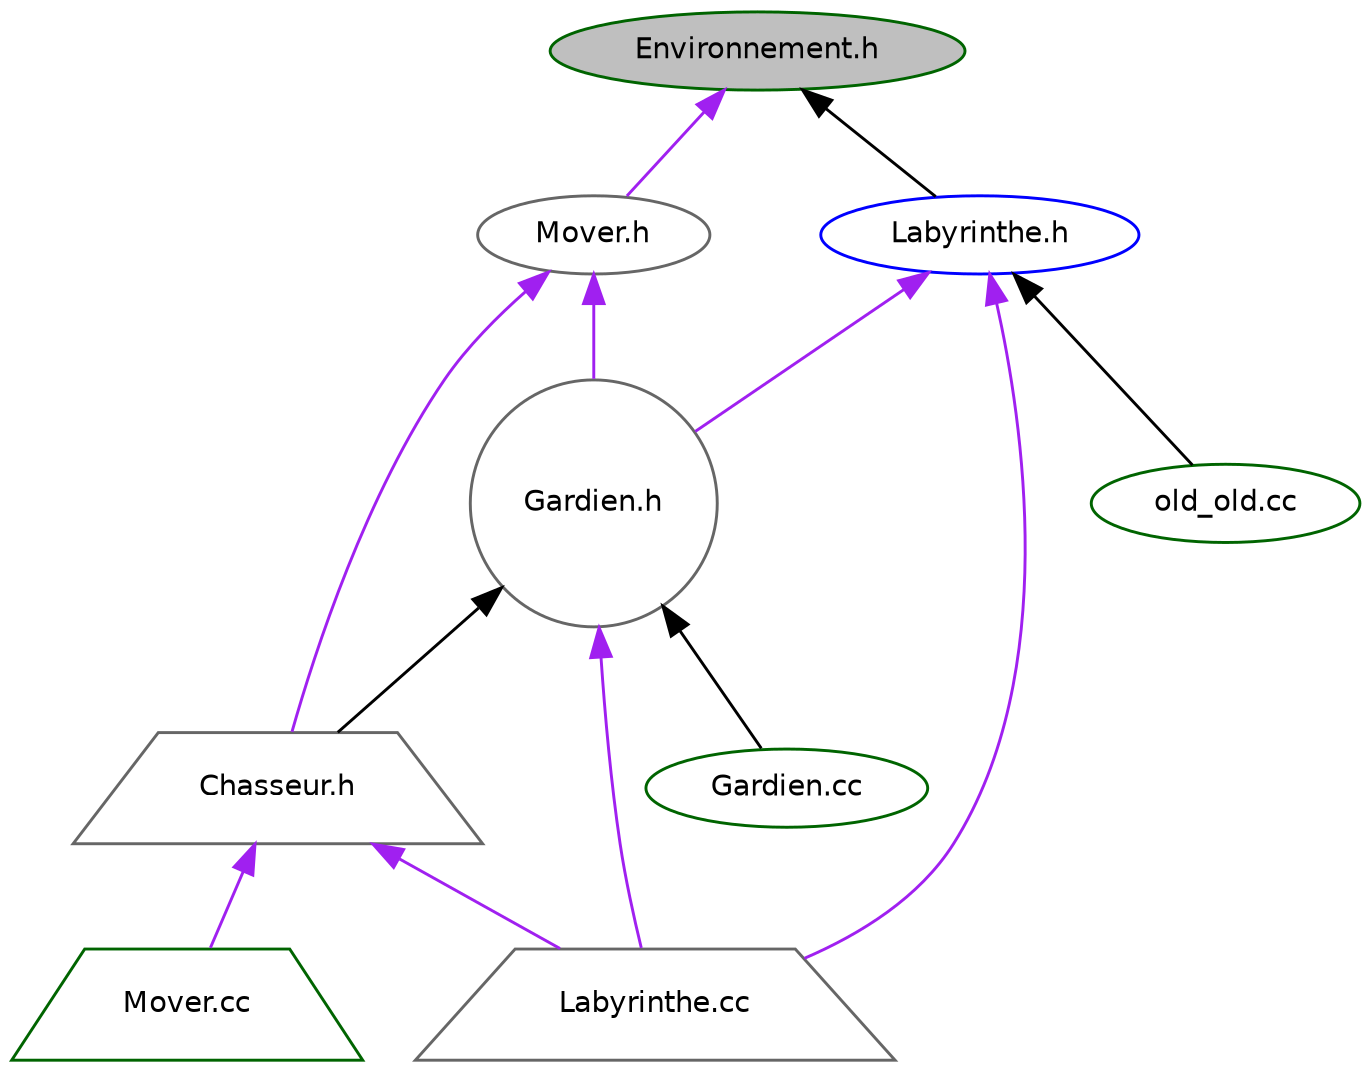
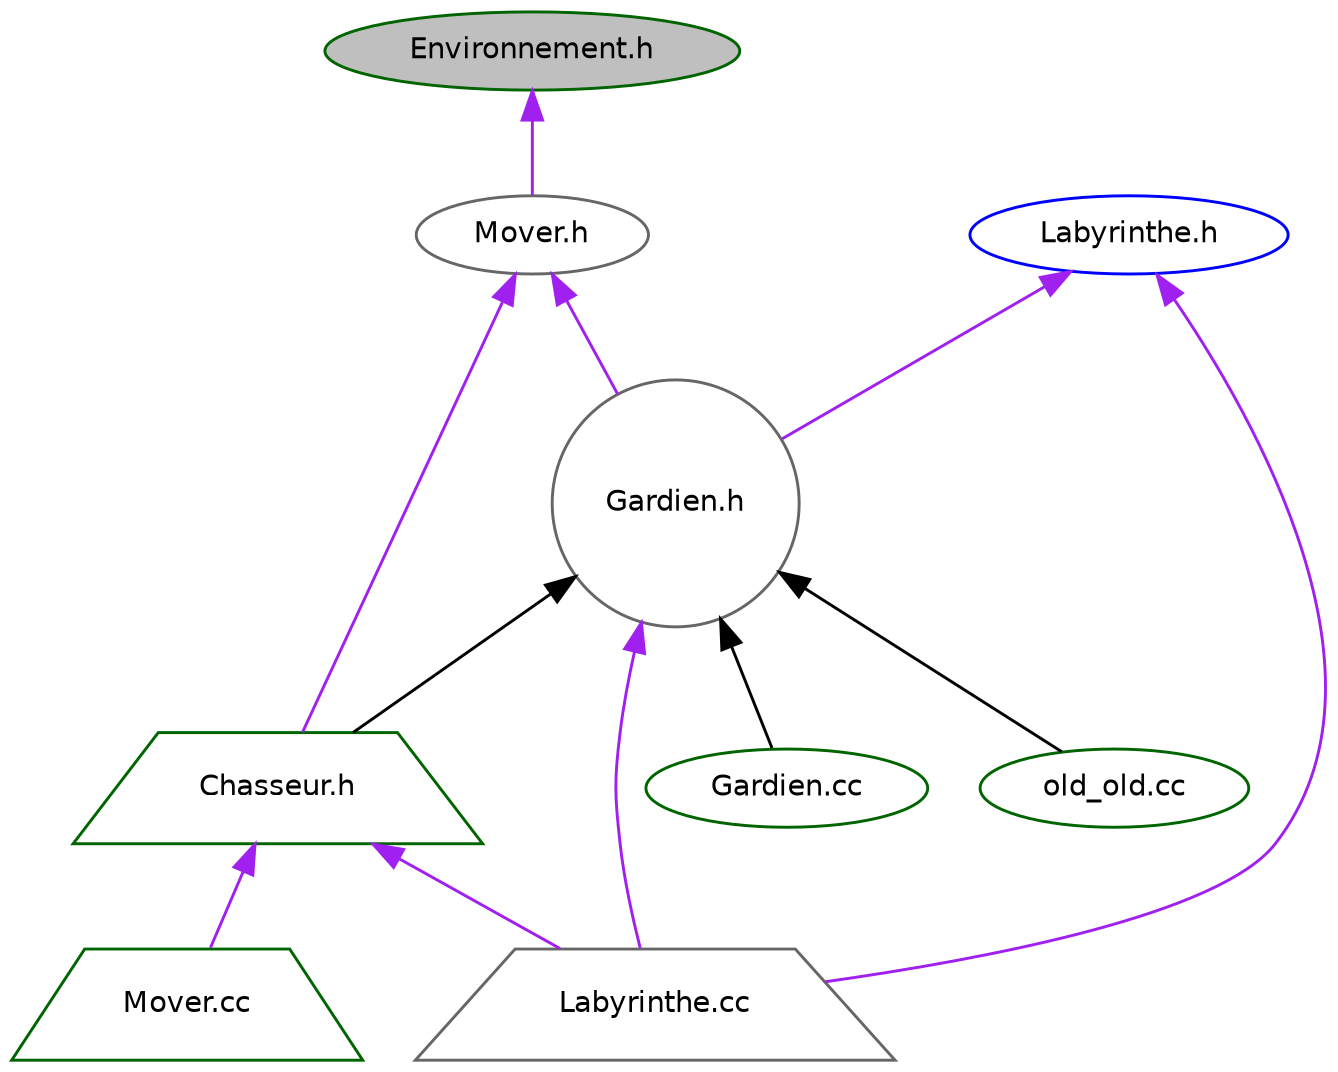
(881, 153) -> none
(1114, 381) -> (933, 670)
(278, 788) -> (278, 788)
